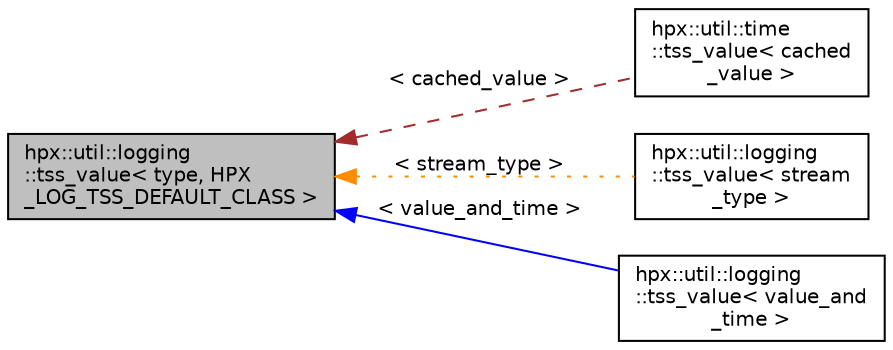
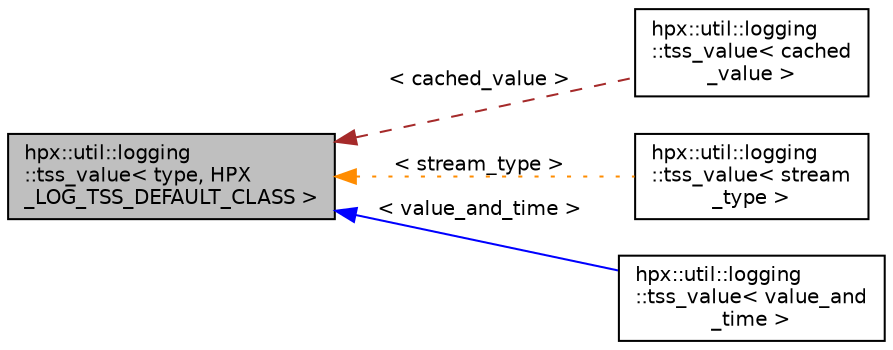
(752, 53) -> (752, 53)
